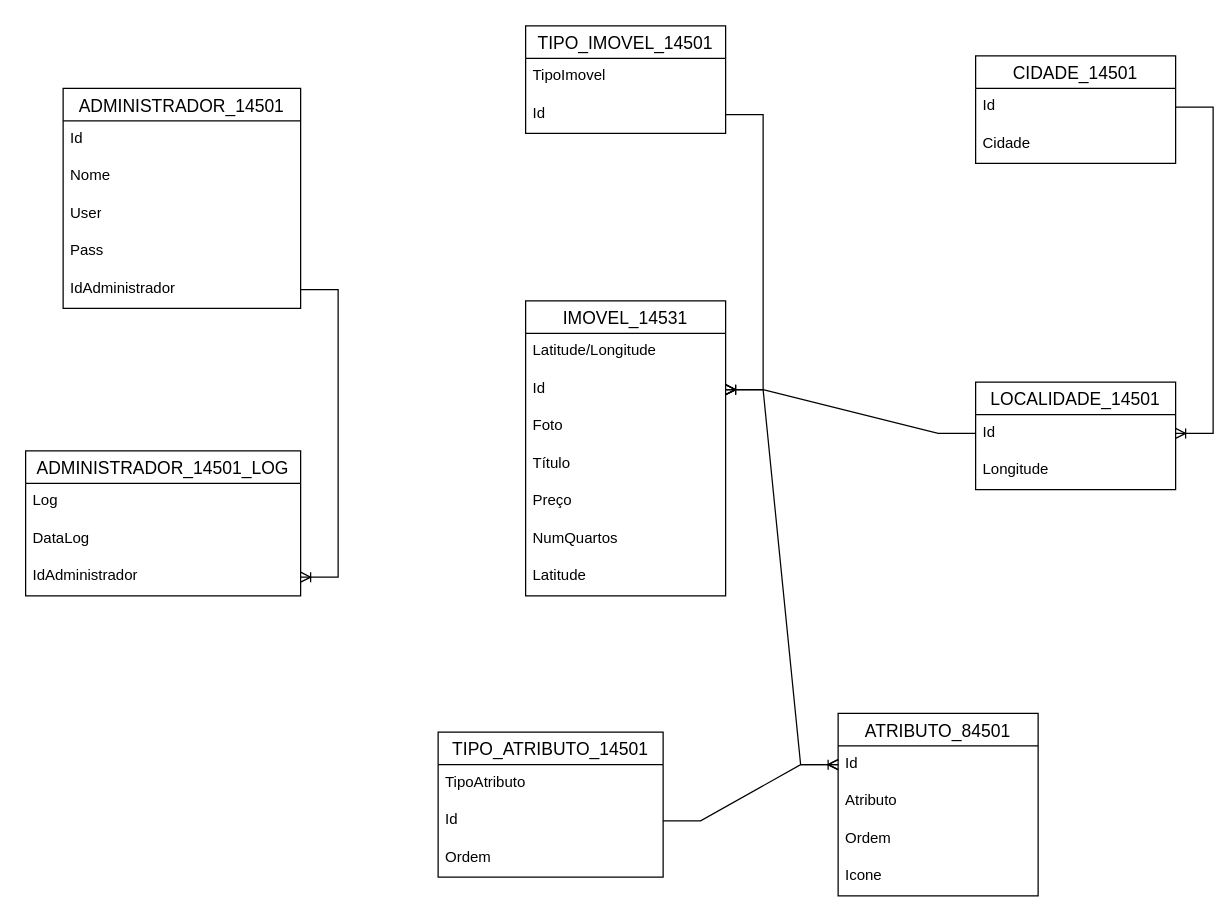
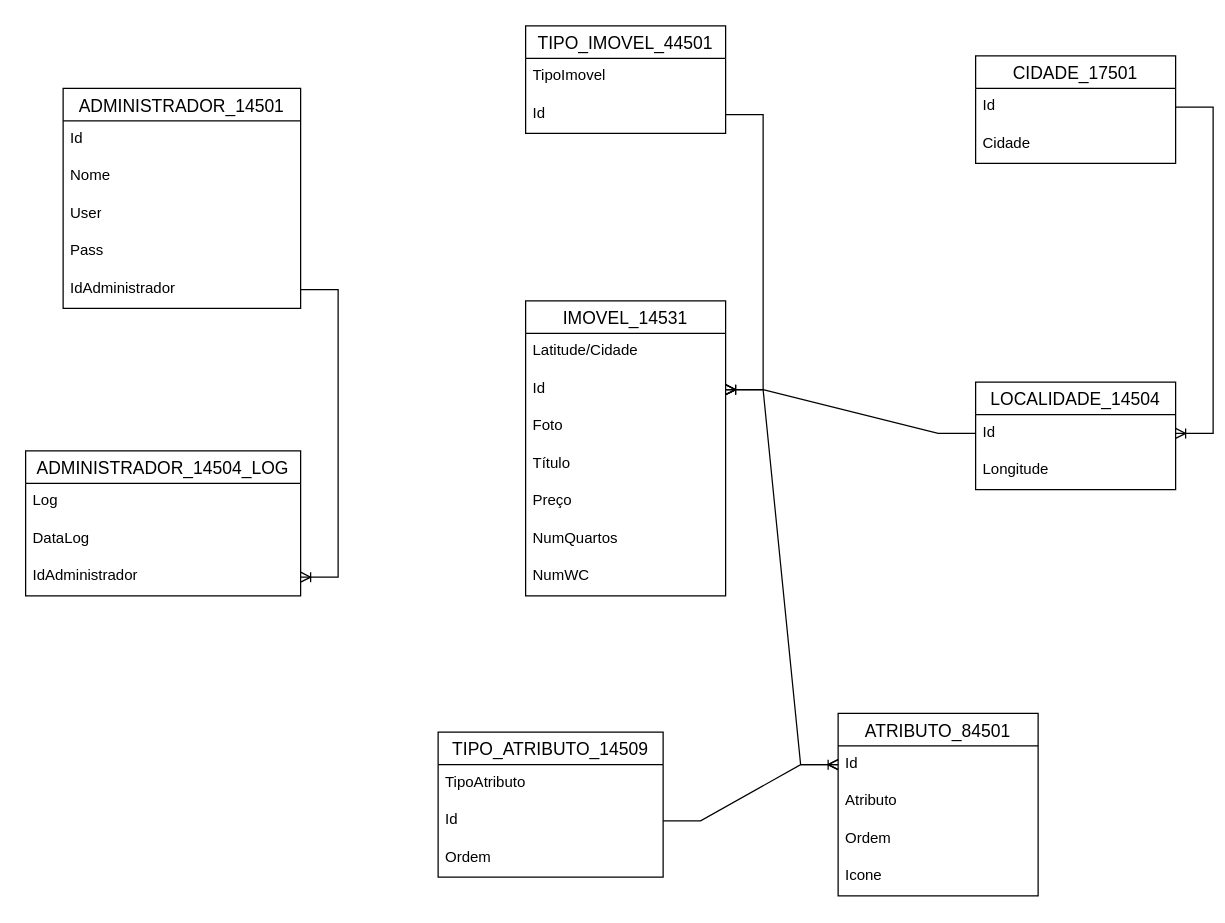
(625, 43) -> (625, 43)
(1075, 73) -> (1075, 73)
(605, 351) -> (592, 351)
(1075, 399) -> (1075, 399)
(163, 468) -> (163, 468)
(565, 576) -> (554, 576)
(550, 749) -> (550, 749)
